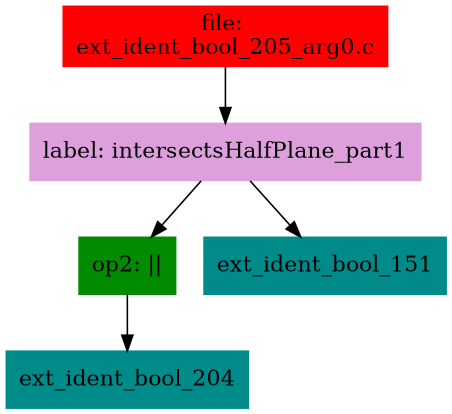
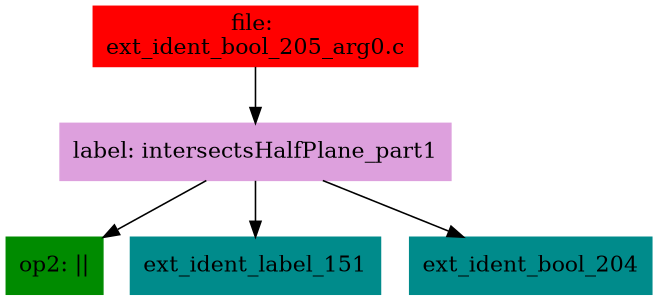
(325, 266) -> (255, 266)
(127, 315) -> (386, 206)
